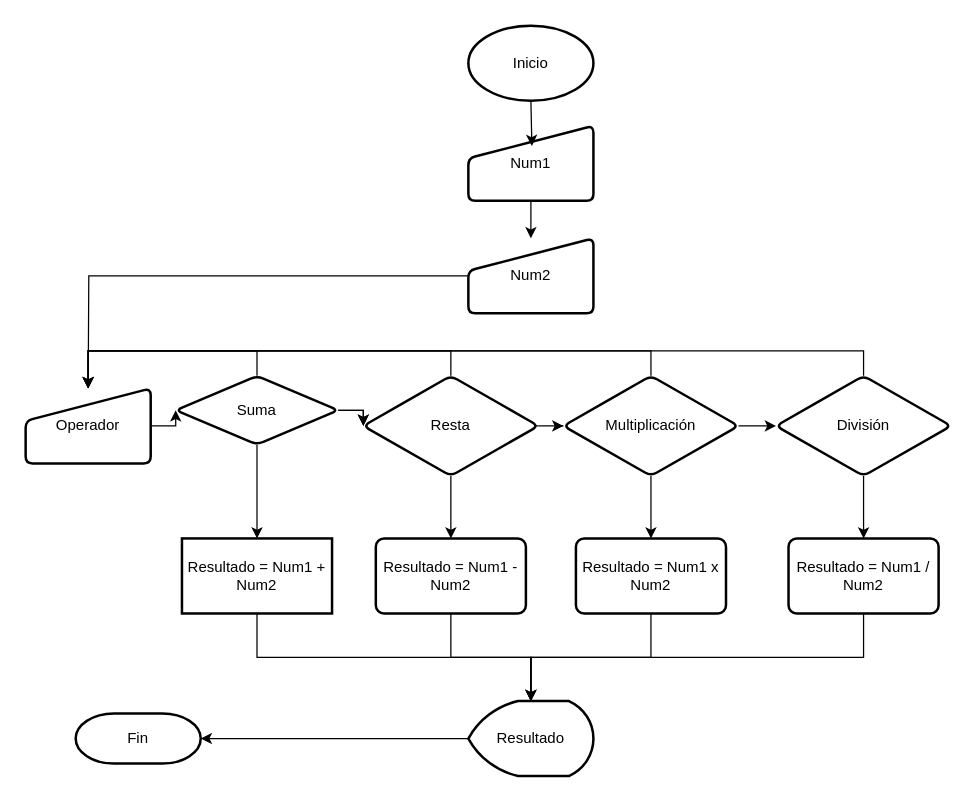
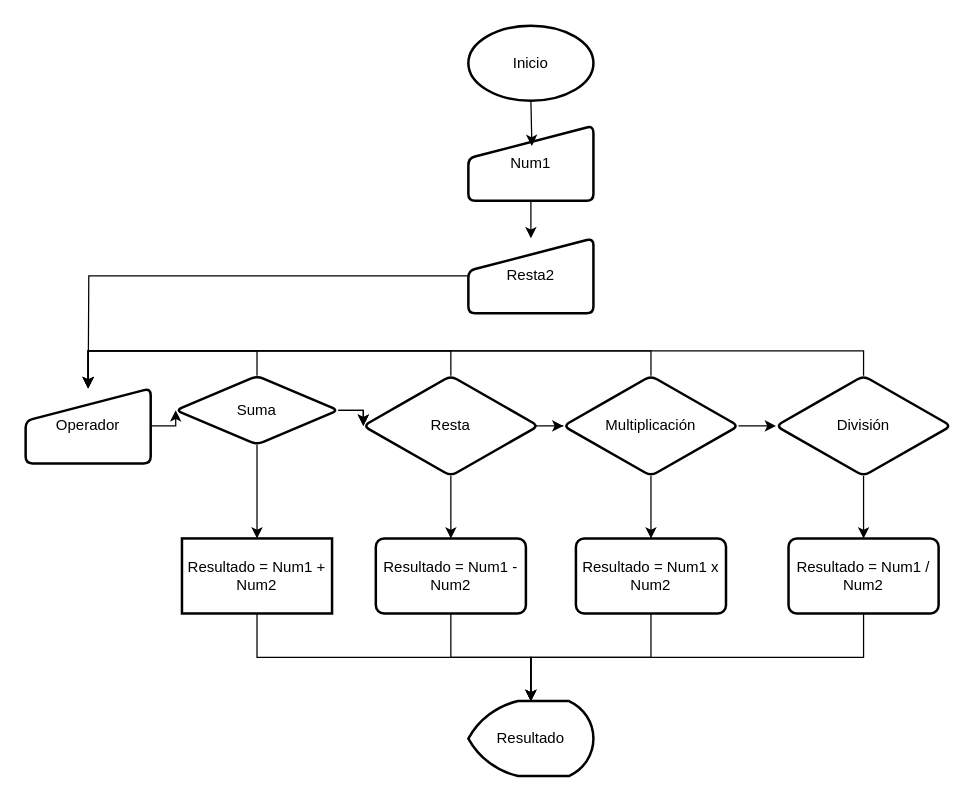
(531, 276) -> (531, 276)
(138, 738) -> none
(339, 738) -> none
